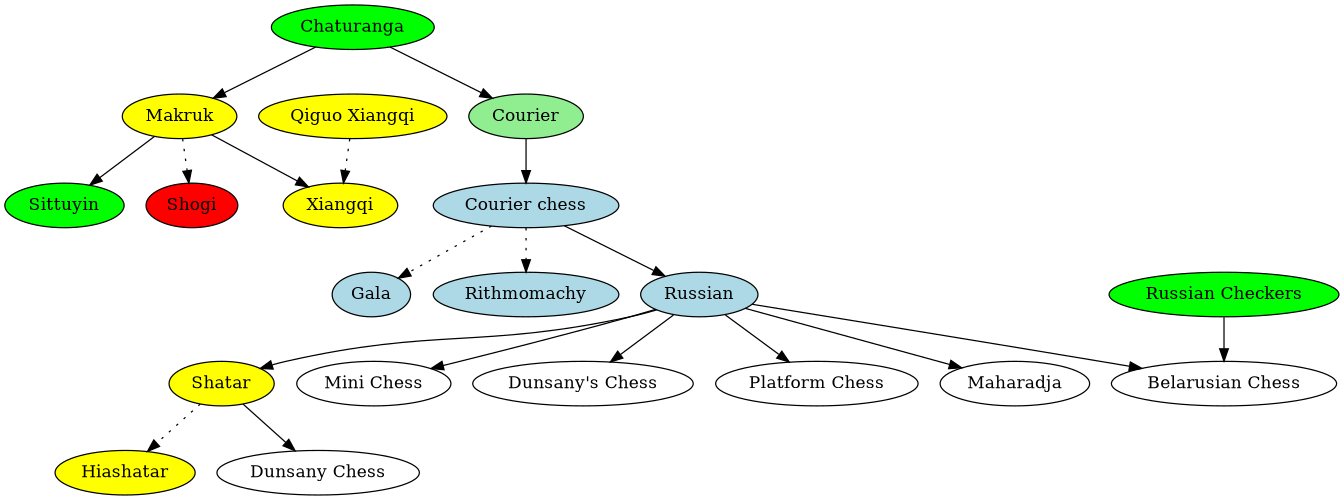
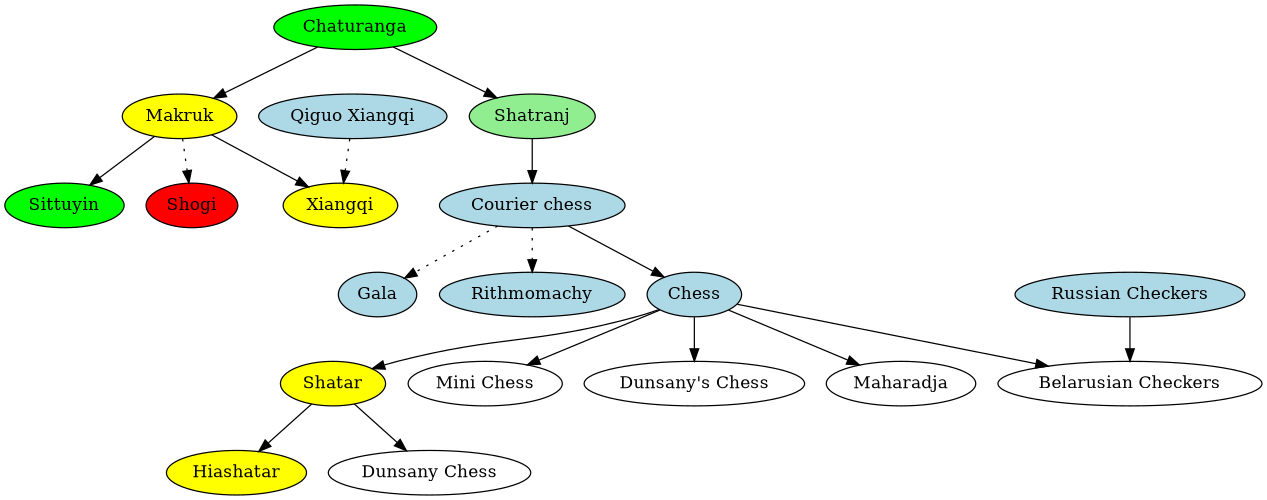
(353, 116) -> (353, 116)
(526, 116) -> (532, 116)
(699, 295) -> (694, 295)
(1224, 295) -> (1130, 295)
(817, 384) -> none
(1224, 384) -> (1130, 384)
(179, 424) -> (290, 424)
